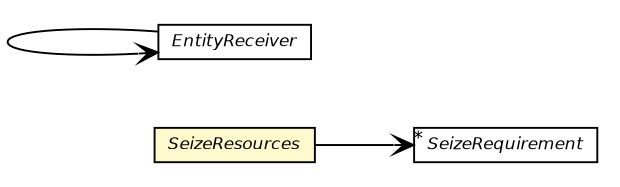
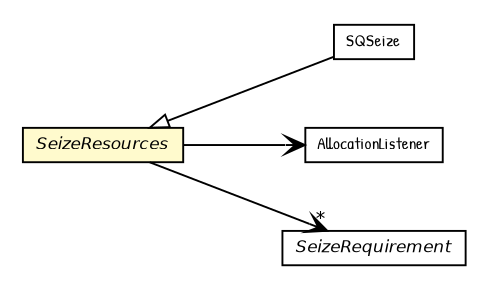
(235, 42) -> none
none -> (374, 42)
none -> (374, 145)
